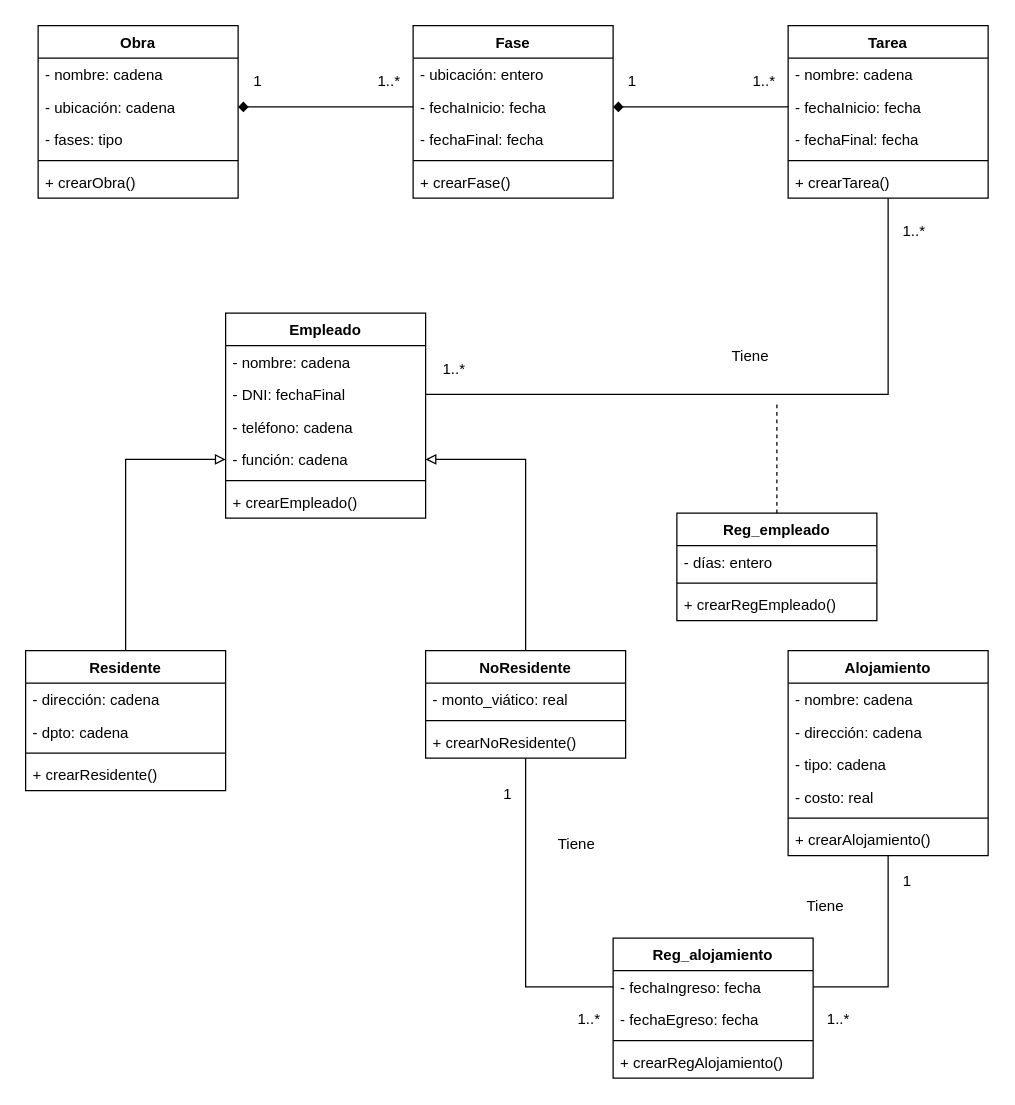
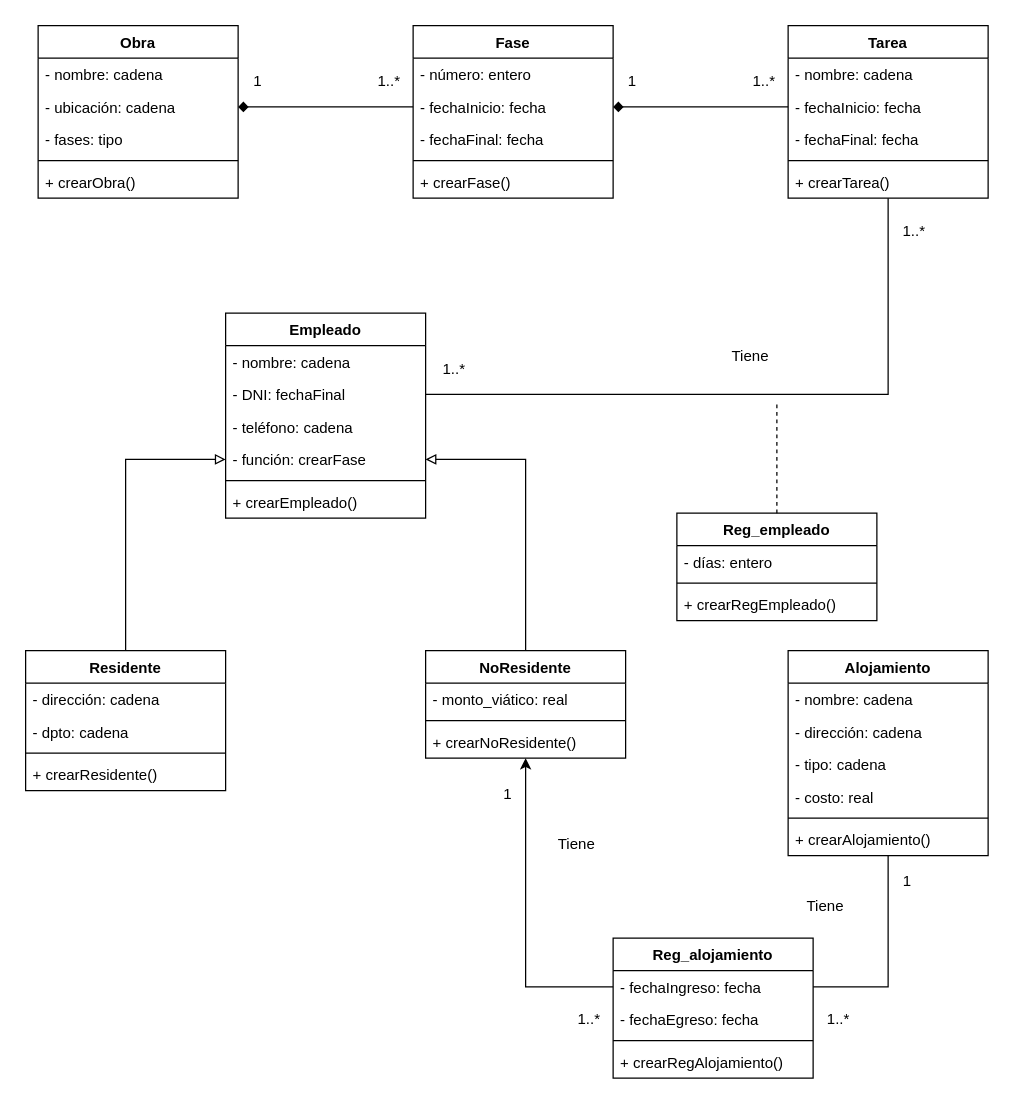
(490, 75) -> (481, 75)
(296, 460) -> (309, 460)
(526, 765) -> (526, 768)
